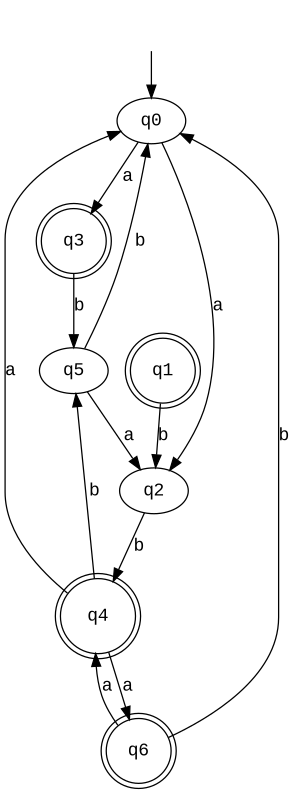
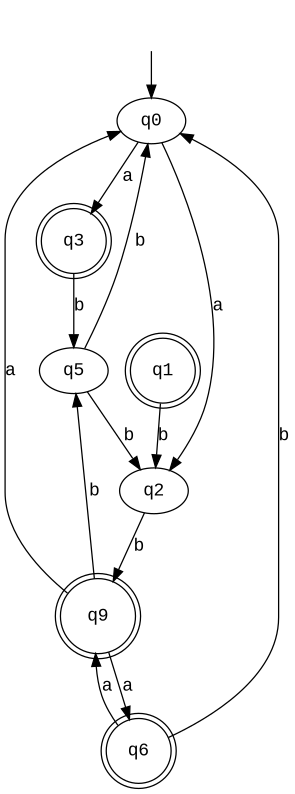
(129, 435) -> (129, 435)
(98, 616) -> (98, 616)
